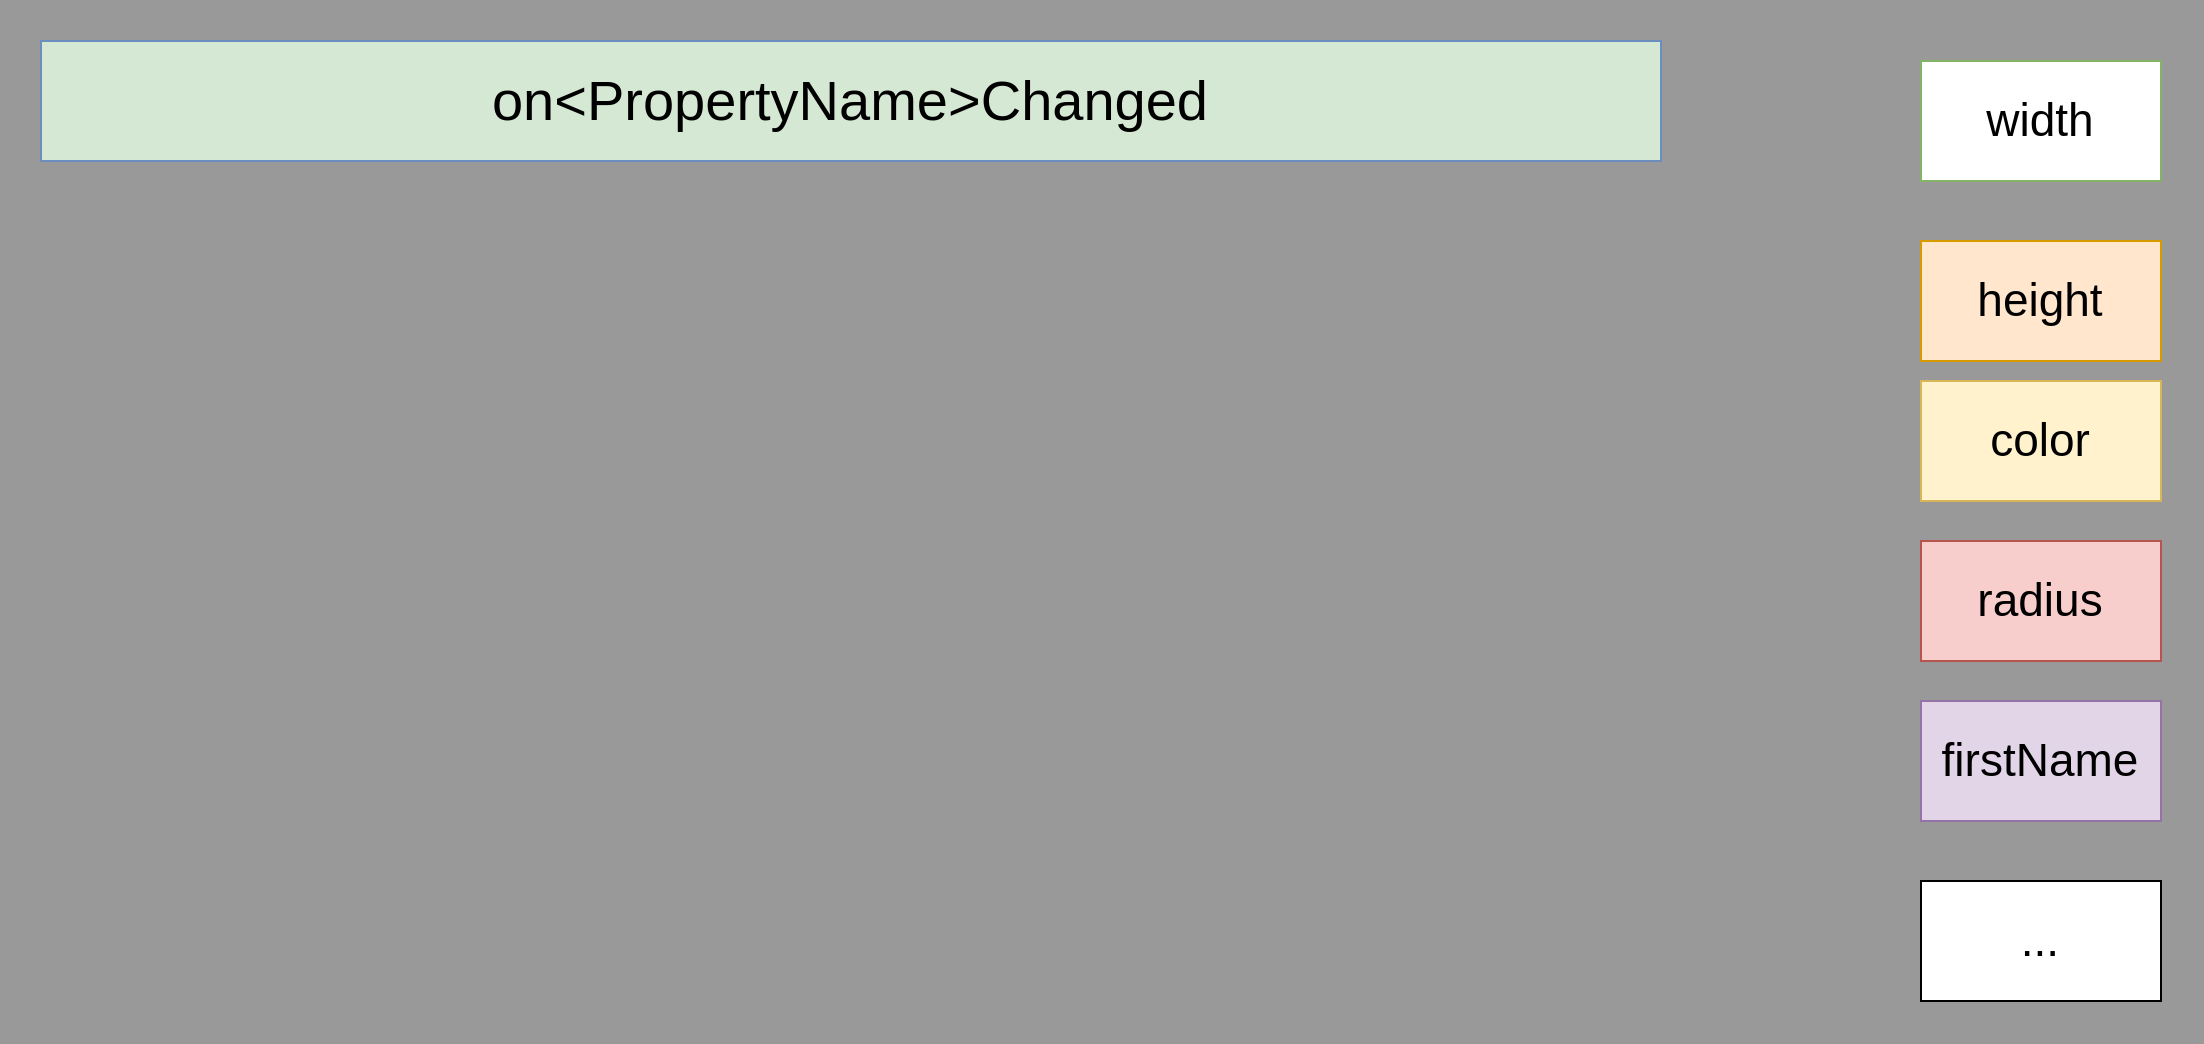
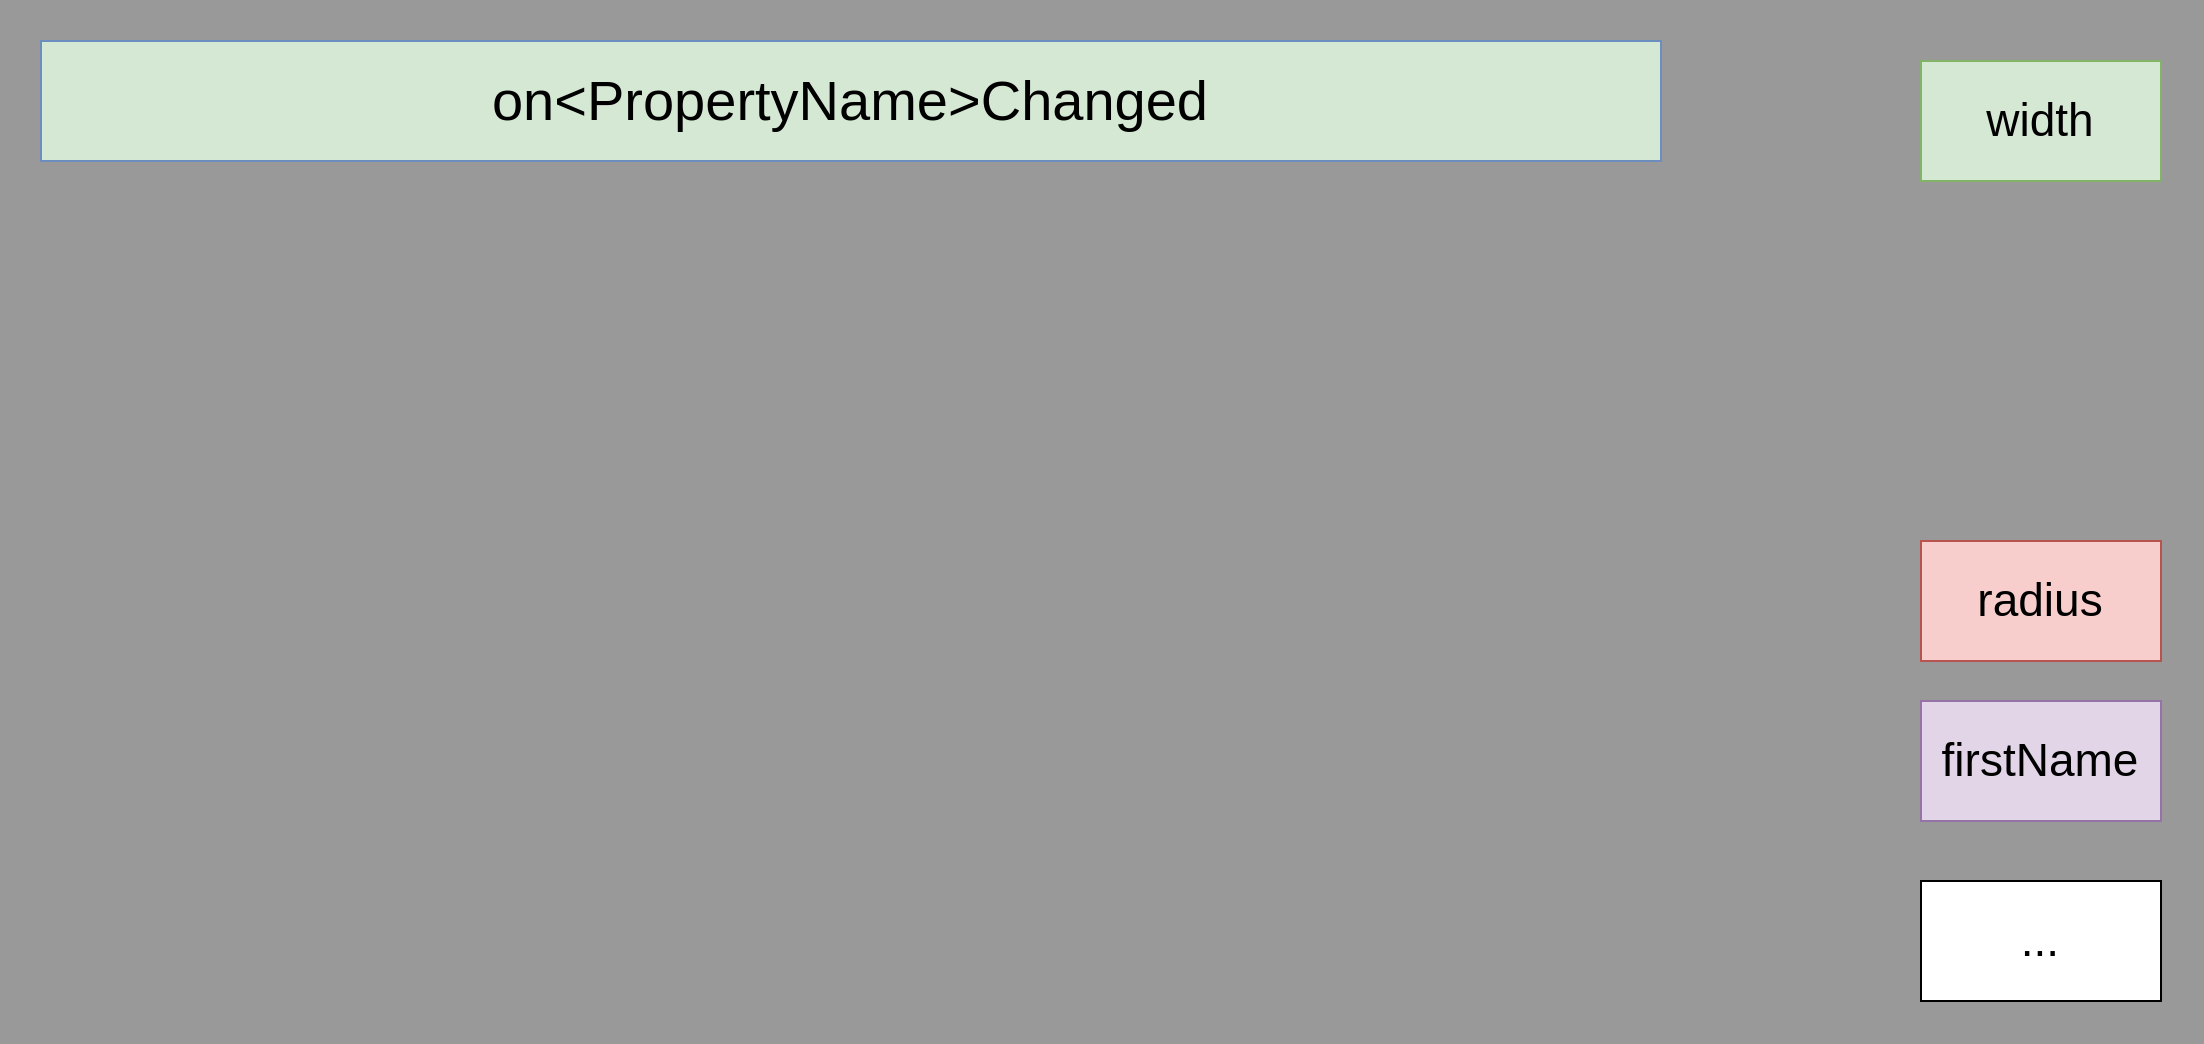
(2041, 121) -> (2041, 121)
(2041, 301) -> none
(2041, 441) -> none
